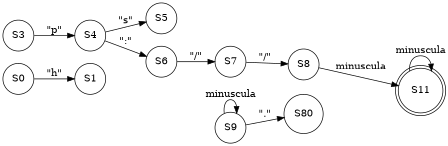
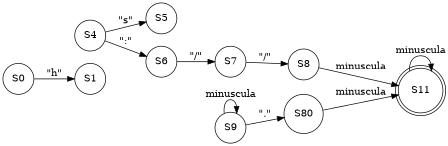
(18, 36) -> none
none -> (357, 103)
